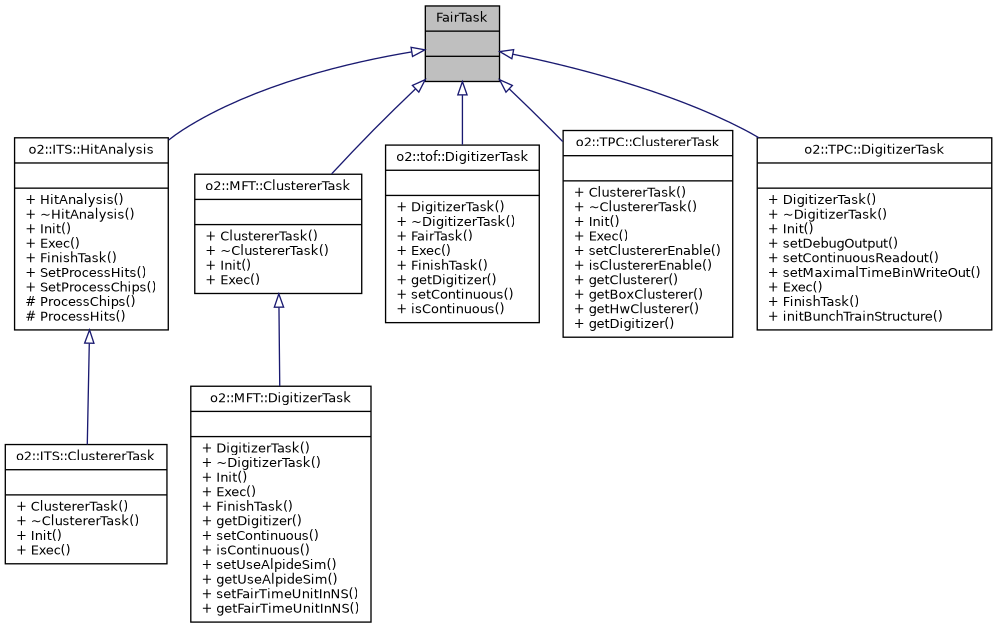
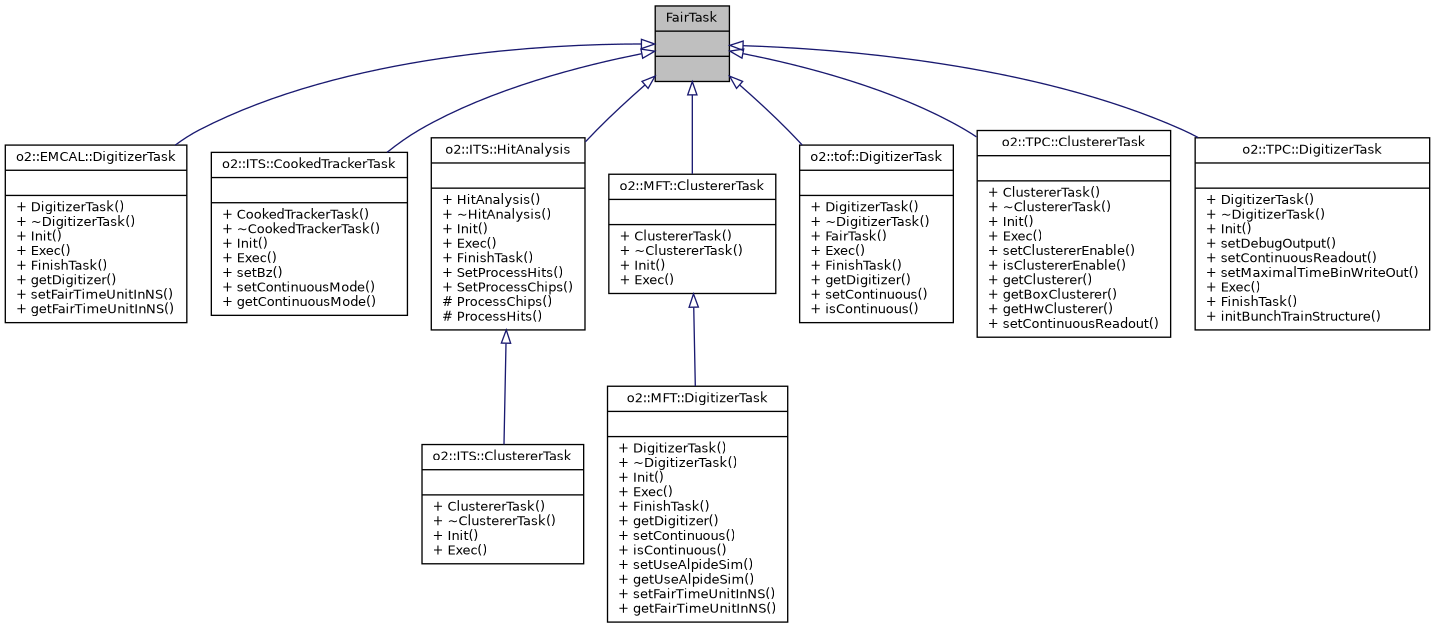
none -> (96, 234)
none -> (309, 234)
(624, 324) -> (1074, 324)
